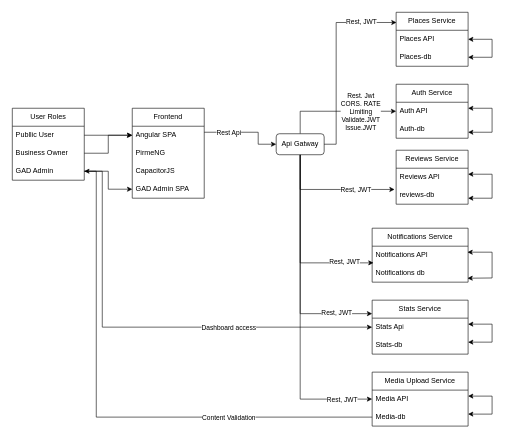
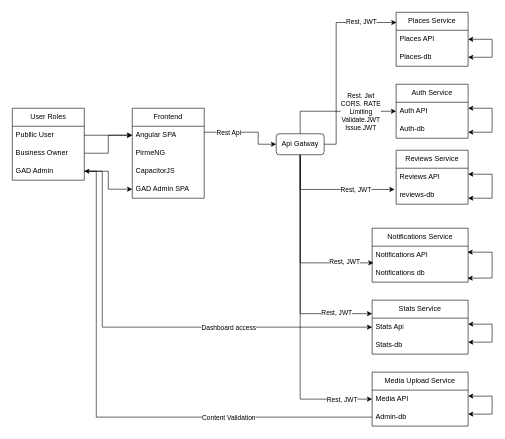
(391, 417) -> (391, 417)
